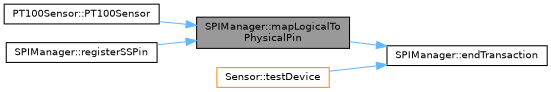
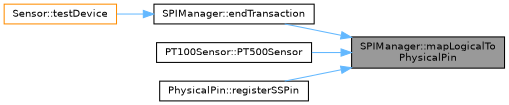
(82, 14) -> (234, 53)
(363, 43) -> (313, 30)
(82, 53) -> (234, 91)
